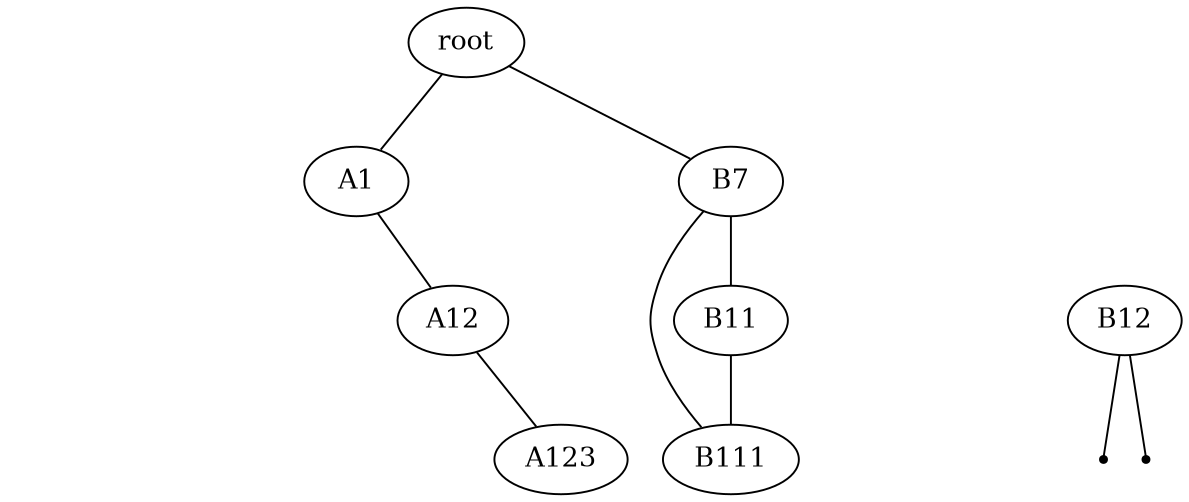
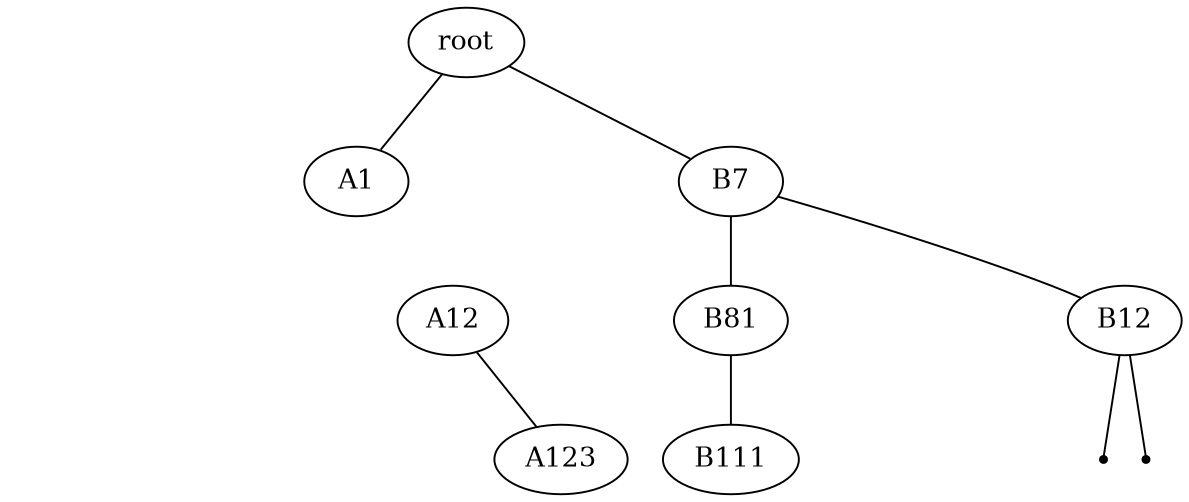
(404, 251) -> none
(651, 319) -> (931, 243)
(731, 320) -> (731, 320)
